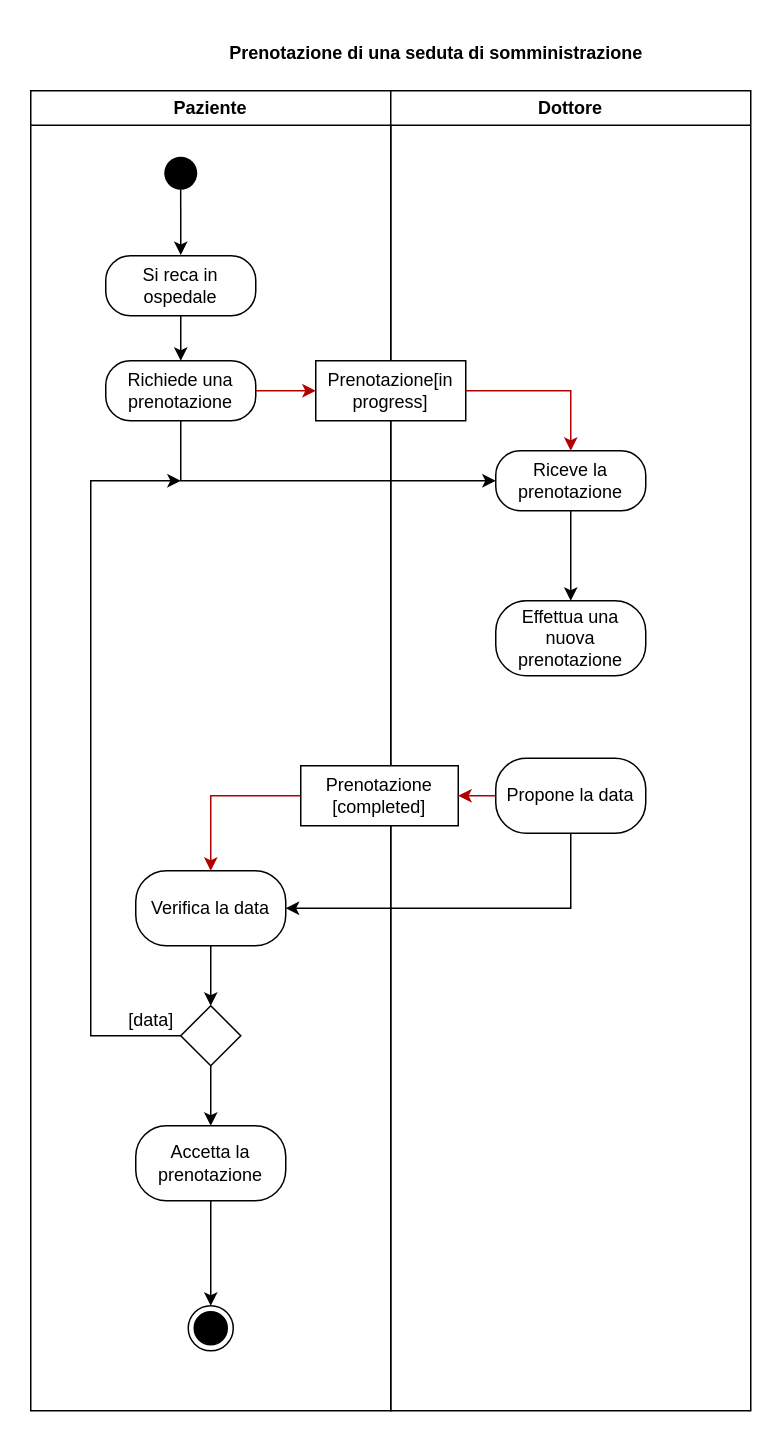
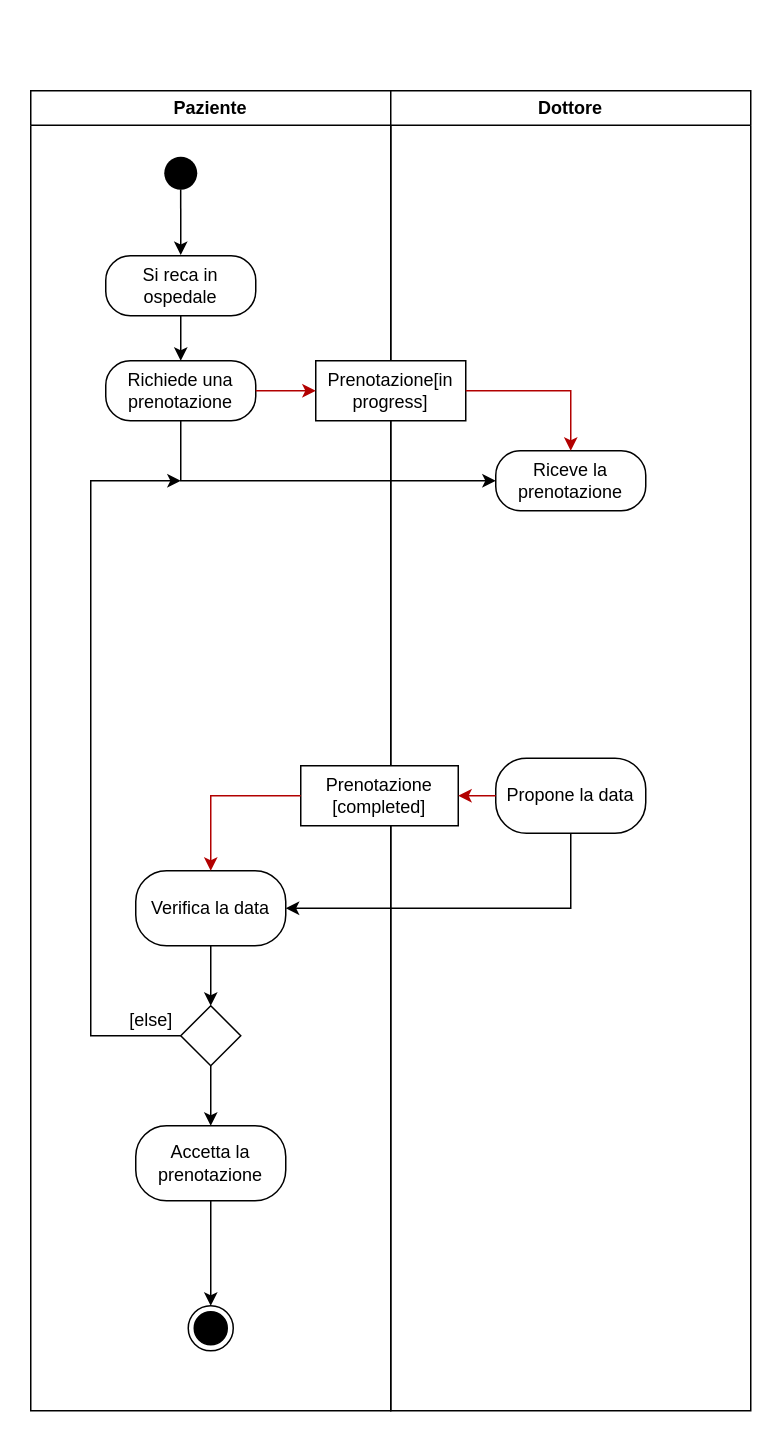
(436, 53) -> none
(571, 551) -> none
(571, 638) -> none
(152, 1021) -> (152, 1021)
